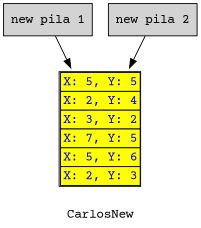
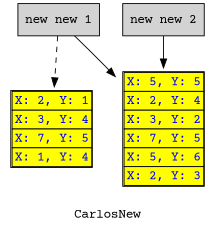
(48, 20) -> (59, 20)
(153, 20) -> (163, 20)
none -> (52, 129)
